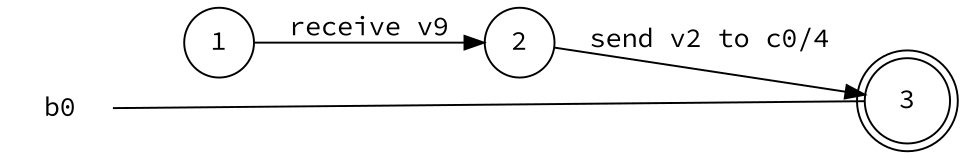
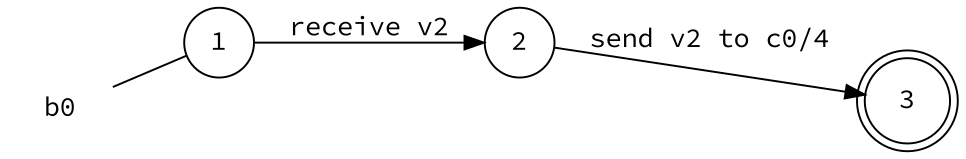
(369, 28) -> (369, 28)
(489, 105) -> (150, 71)
